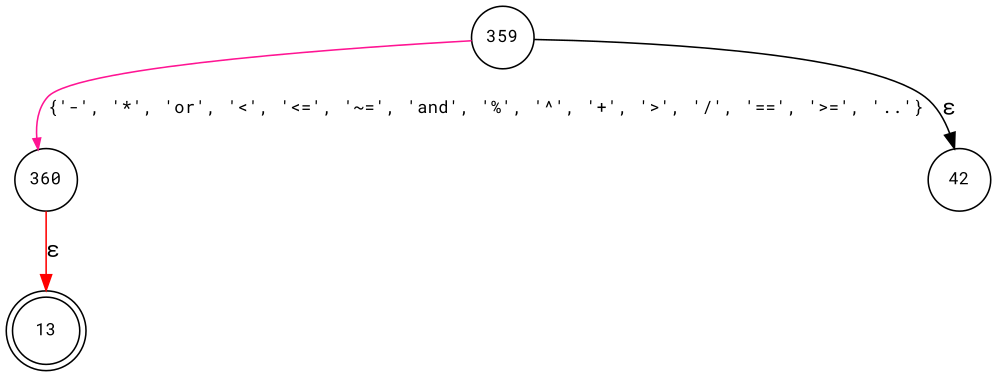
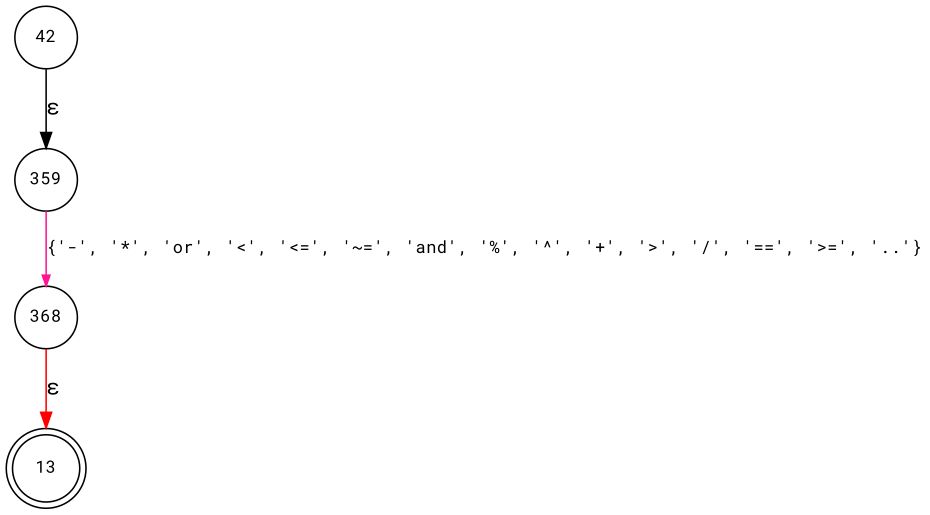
(755, 53) -> (46, 101)
(46, 180) -> (46, 317)
